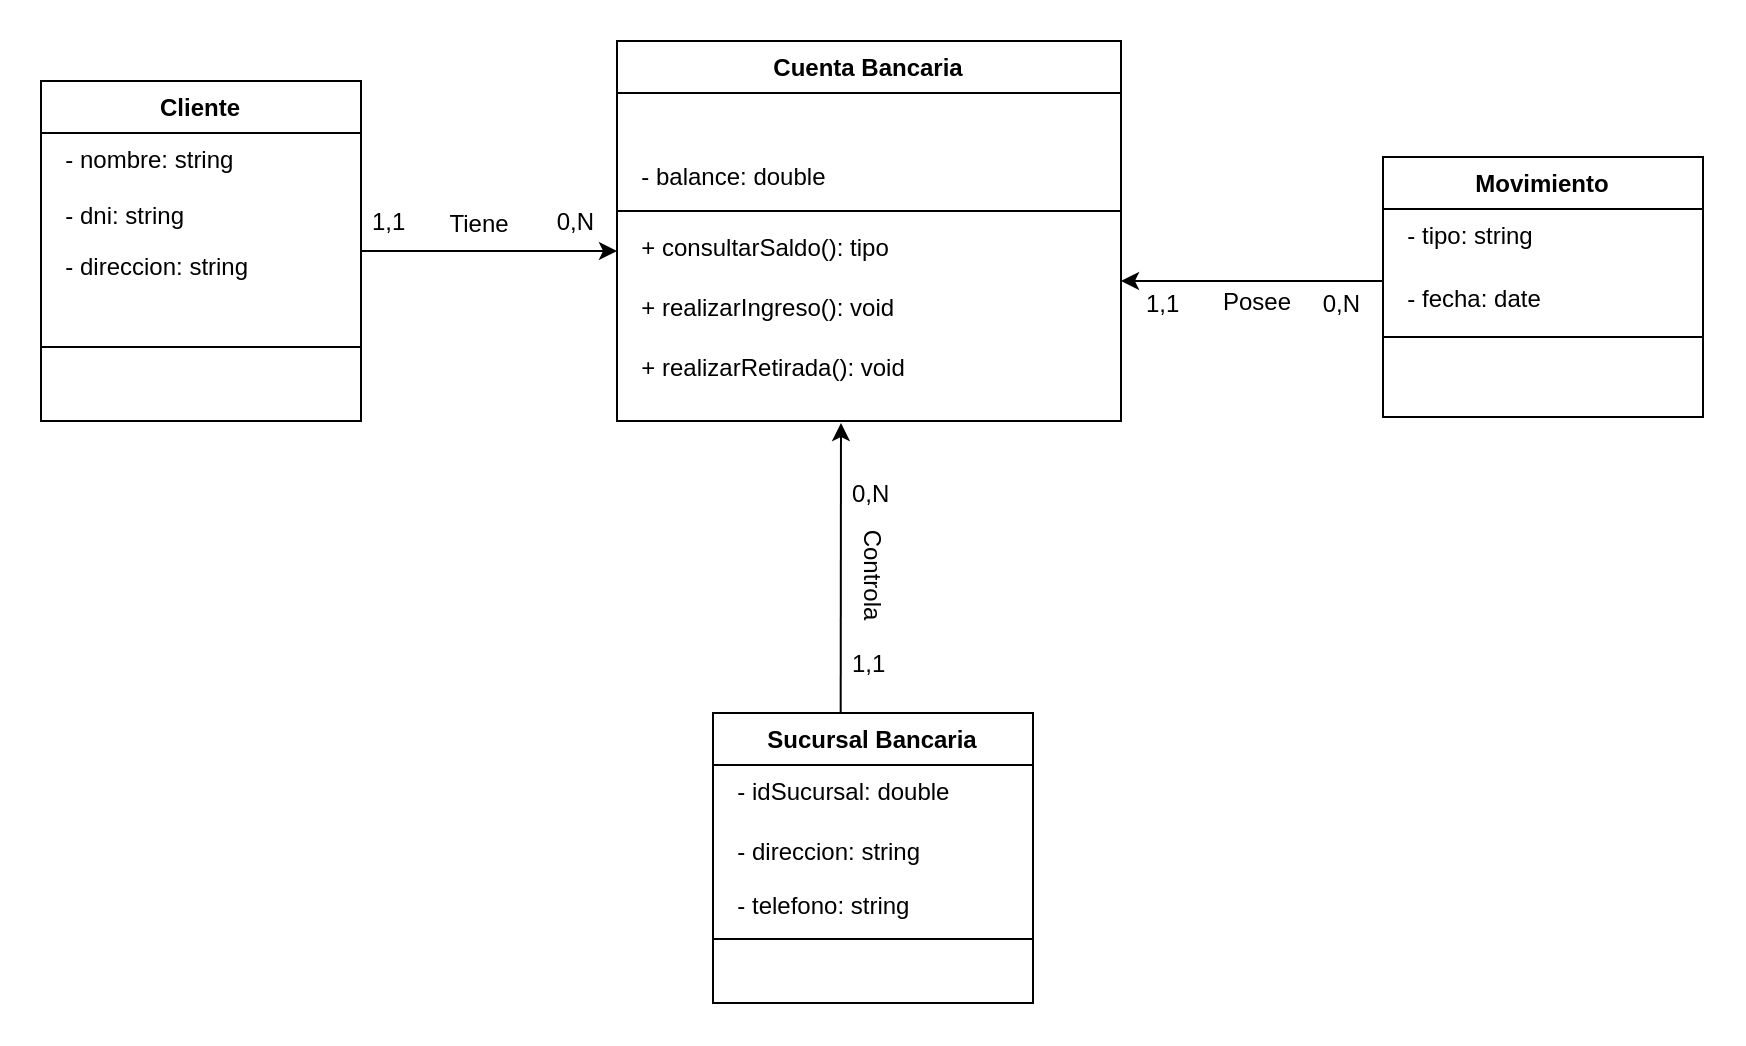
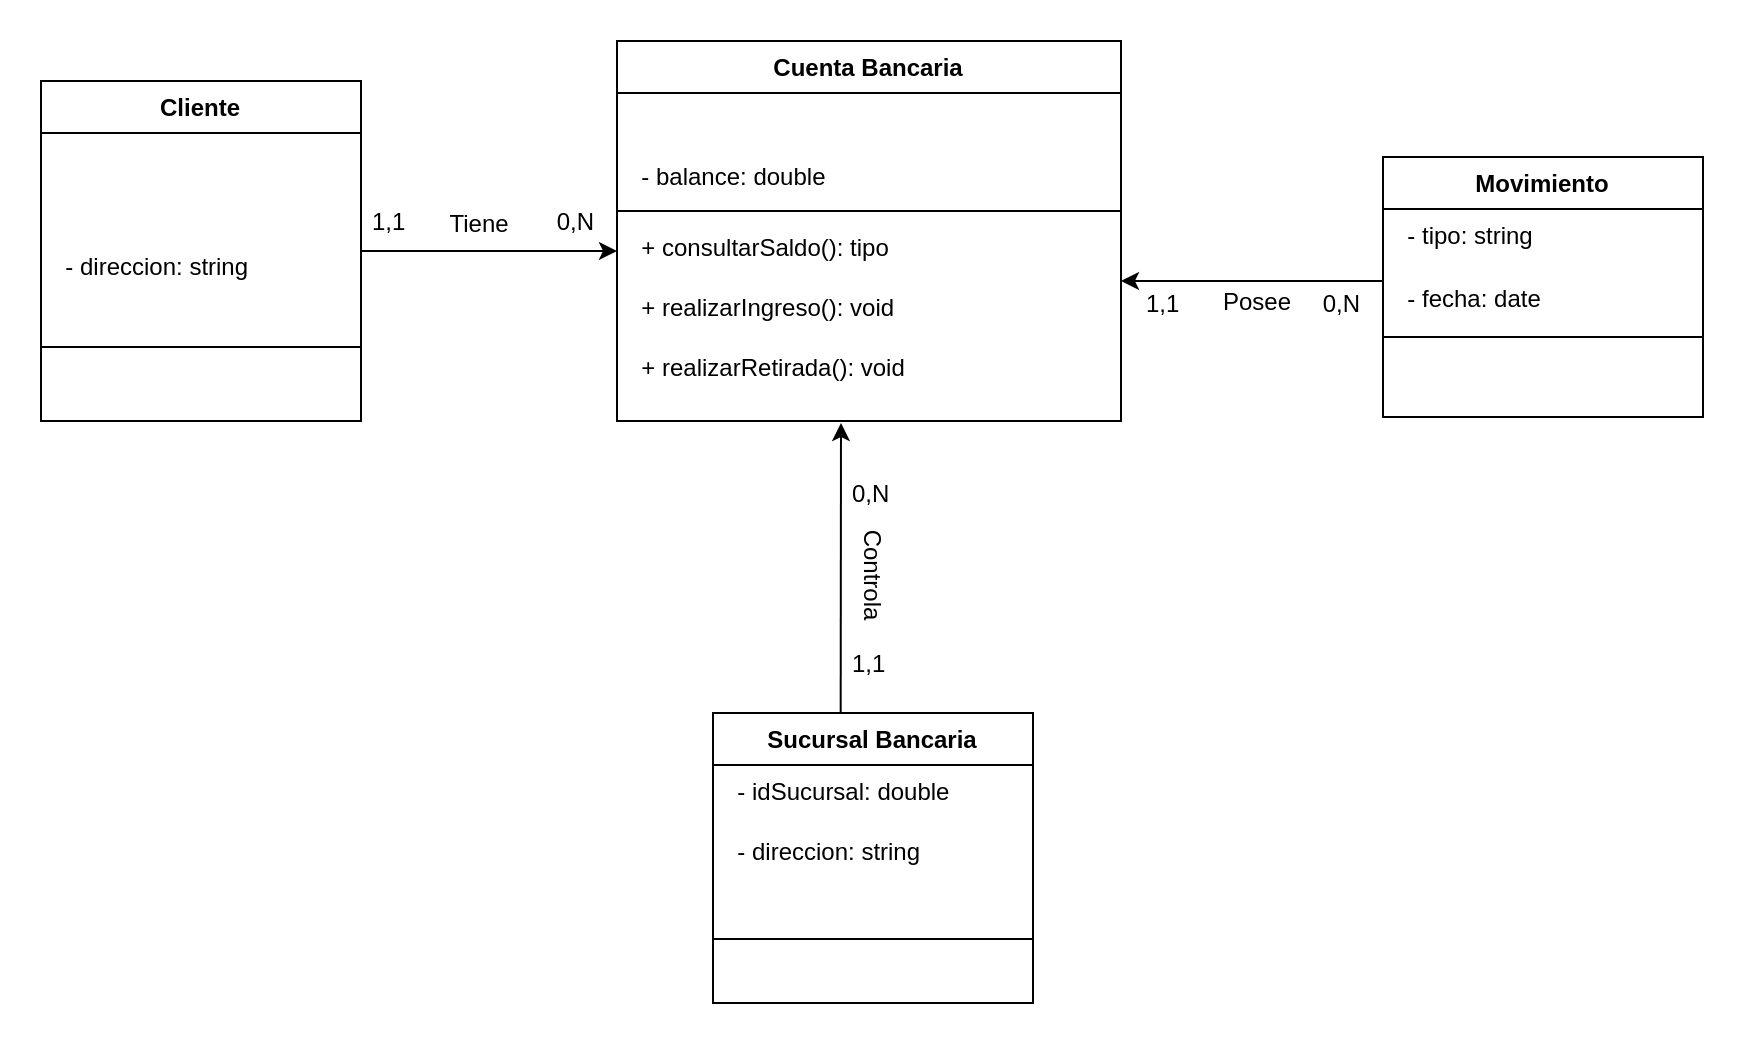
(201, 161) -> none
(201, 214) -> none
(873, 906) -> none
